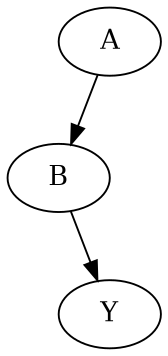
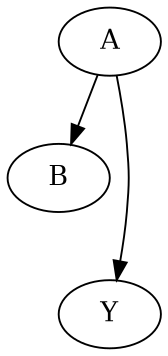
(81, 237) -> (129, 168)
